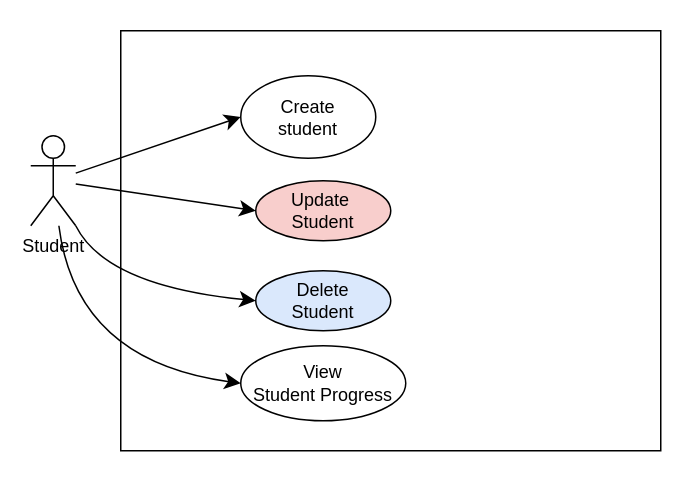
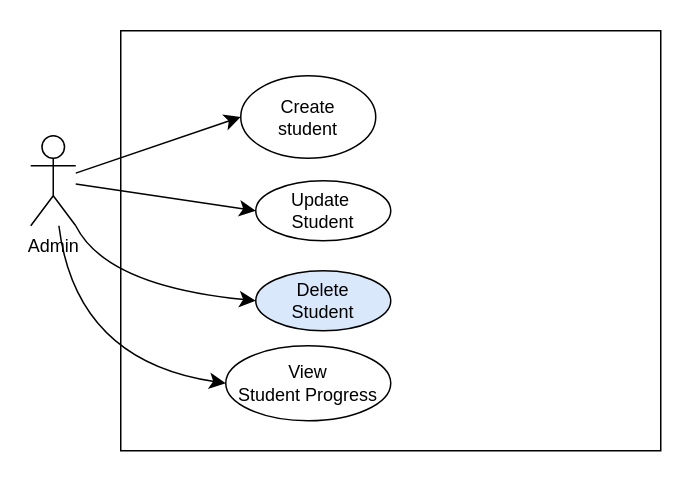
(323, 211) -> (323, 211)
(54, 247) -> (54, 247)
(323, 383) -> (308, 383)
